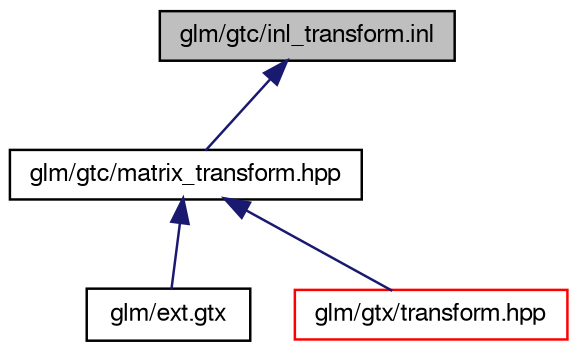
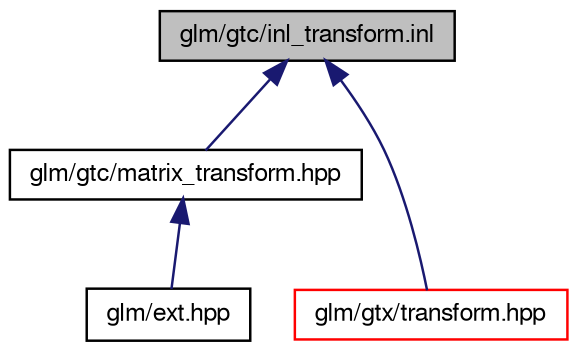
(319, 251) -> (396, 180)
(168, 315) -> (168, 315)
